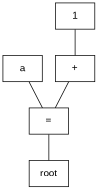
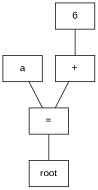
(75, 16) -> (75, 16)
